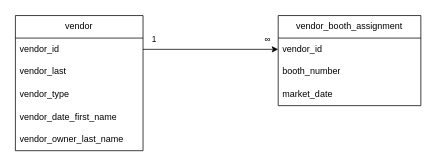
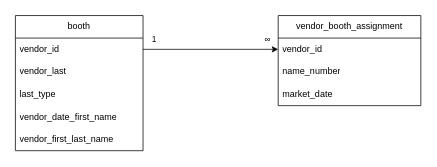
(79, 27) -> (79, 27)
(313, 72) -> (310, 72)
(48, 94) -> (41, 94)
(74, 139) -> (73, 139)
